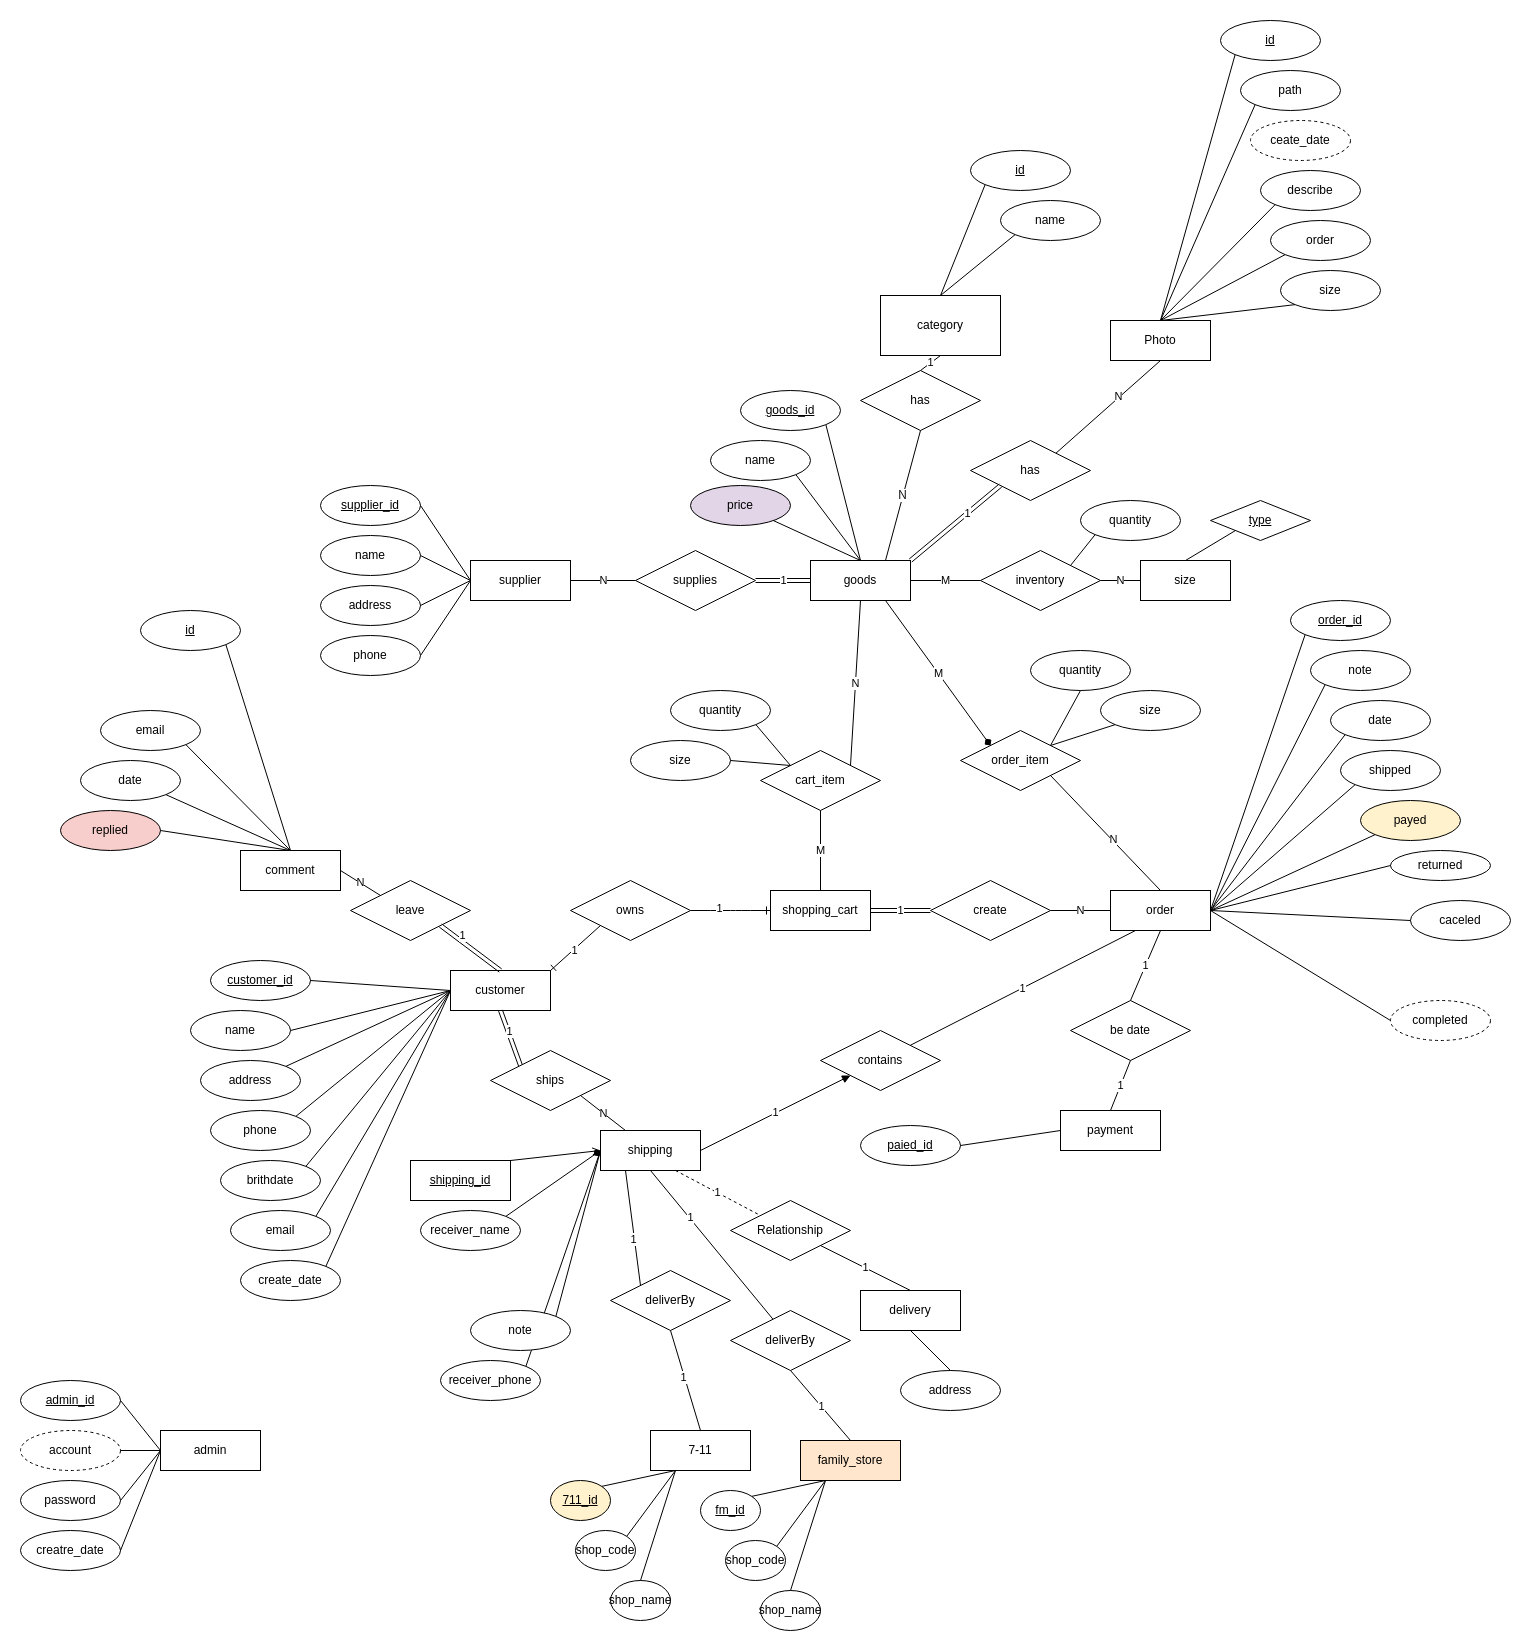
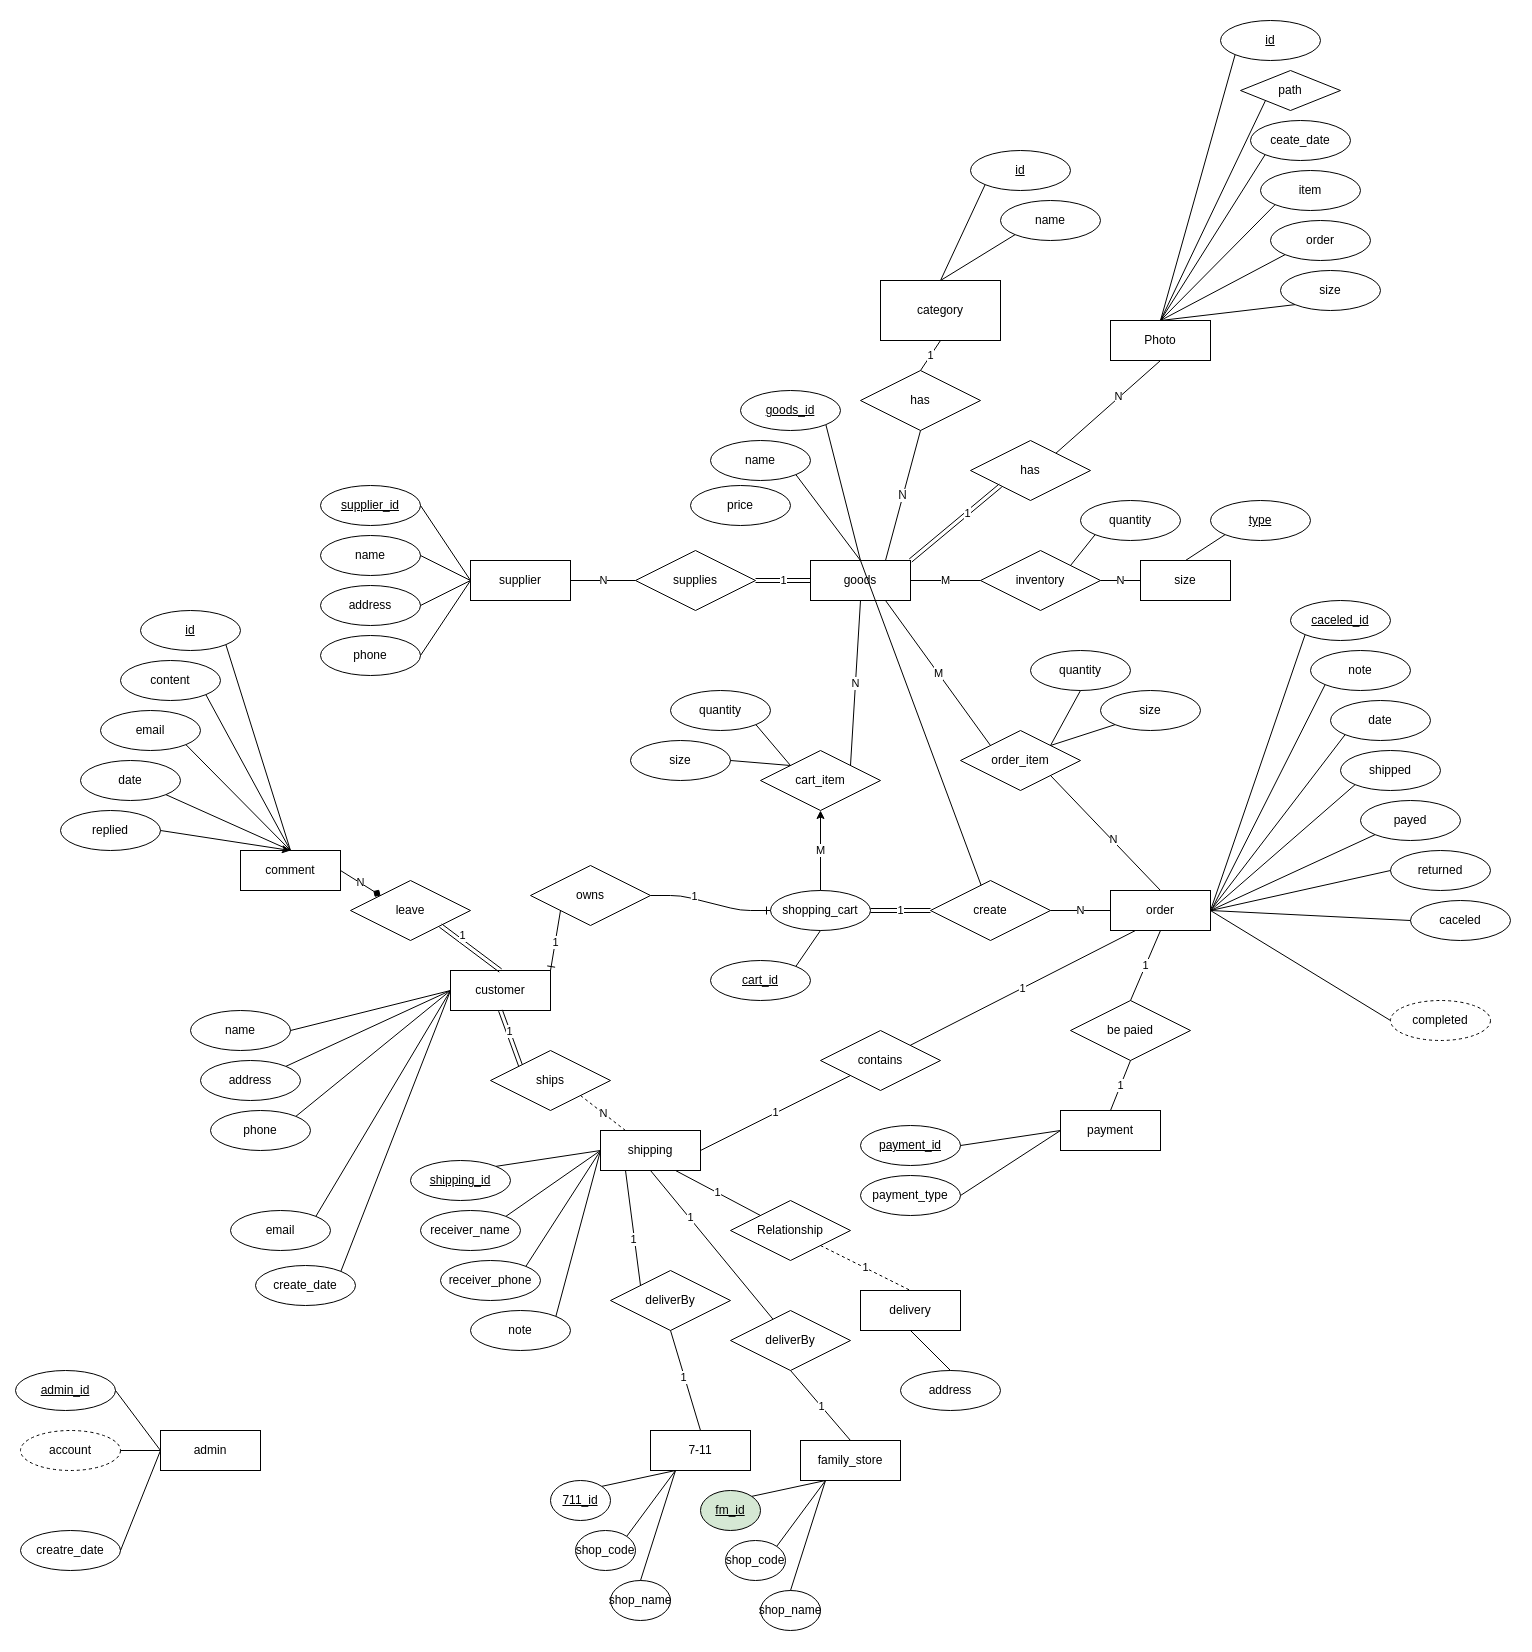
(1291, 91) -> (1291, 91)
(1301, 141) -> (1301, 141)
(1311, 191) -> (1311, 191)
none -> (1215, 233)
(941, 326) -> (941, 311)
(741, 506) -> (741, 506)
(1261, 521) -> (1261, 521)
(815, 539) -> (921, 723)
(1341, 621) -> (1341, 621)
none -> (171, 681)
(985, 738) -> (988, 741)
none -> (246, 769)
(821, 816) -> (821, 818)
(1411, 821) -> (1411, 821)
(111, 831) -> (111, 831)
(283, 849) -> (282, 849)
(1441, 866) -> (1441, 871)
(376, 893) -> (373, 891)
(631, 911) -> (591, 896)
(821, 911) -> (821, 911)
none -> (808, 949)
(261, 981) -> none
none -> (761, 981)
(378, 985) -> none
(1131, 1031) -> (1131, 1031)
(841, 1080) -> (845, 1078)
(373, 1085) -> none
(600, 1111) -> (600, 1111)
(911, 1146) -> (911, 1146)
(552, 1156) -> (545, 1159)
(593, 1156) -> (593, 1156)
none -> (1009, 1164)
(271, 1181) -> none
(461, 1181) -> (461, 1181)
(719, 1193) -> (719, 1193)
none -> (911, 1196)
(842, 1256) -> (842, 1256)
(291, 1281) -> (306, 1286)
(491, 1381) -> (491, 1281)
(71, 1401) -> (66, 1391)
(851, 1461) -> (851, 1461)
(138, 1479) -> none
(71, 1501) -> none
(581, 1501) -> (581, 1501)
(731, 1511) -> (731, 1511)
